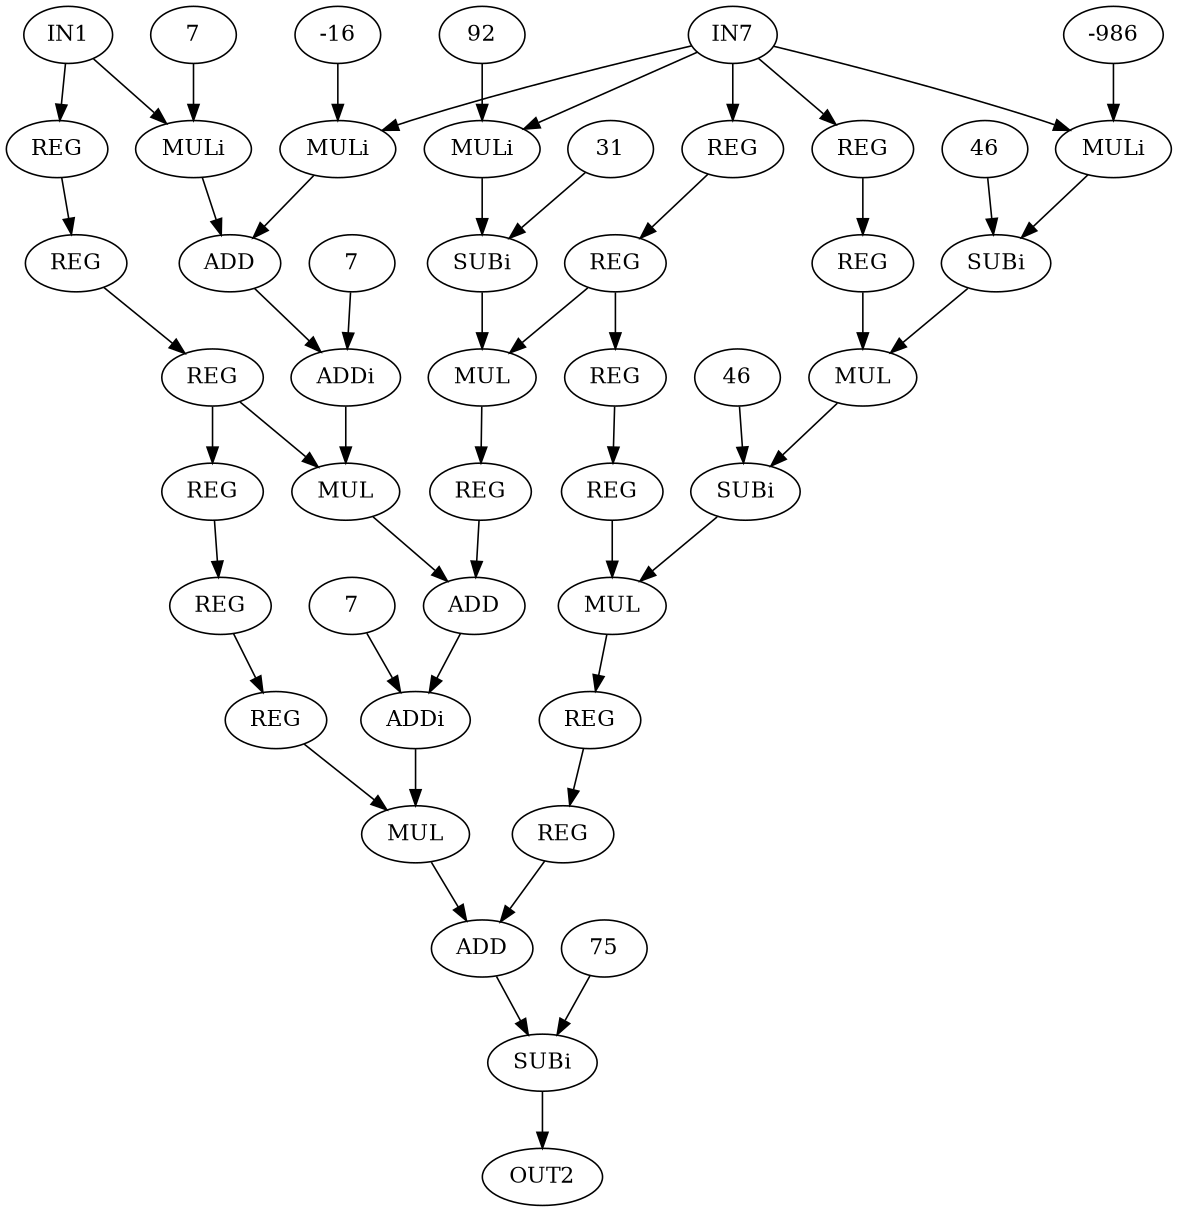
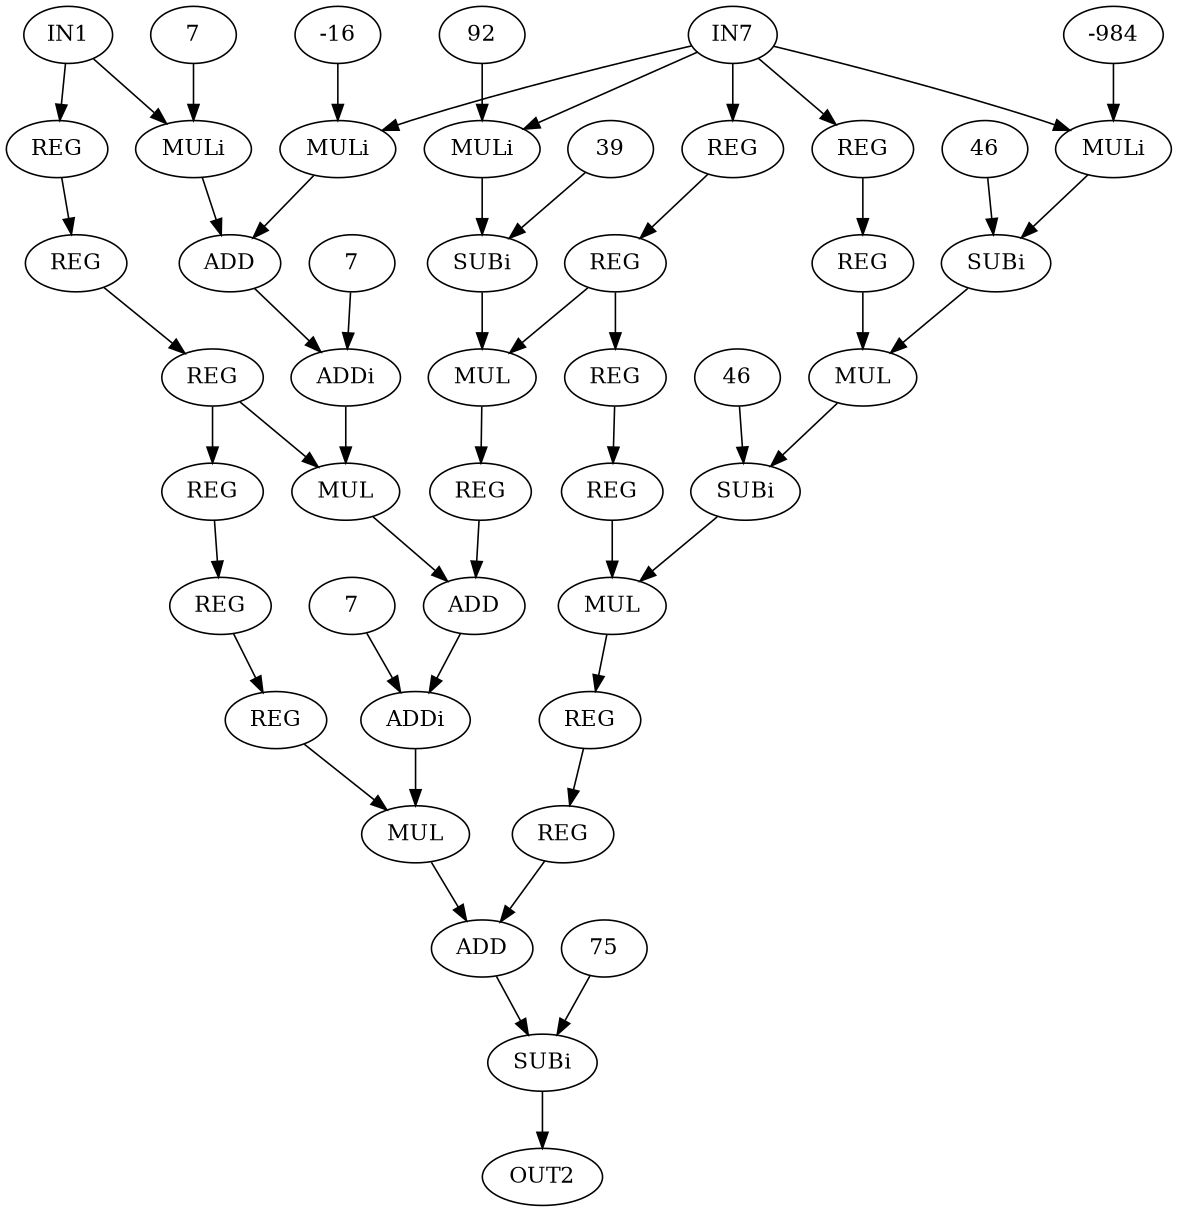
(1113, 35) -> (1113, 35)
(611, 149) -> (611, 149)
